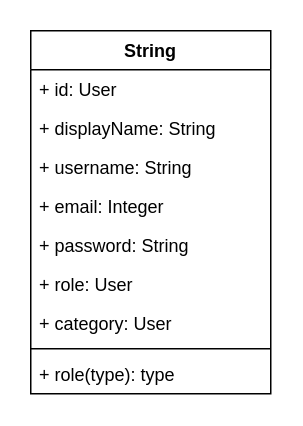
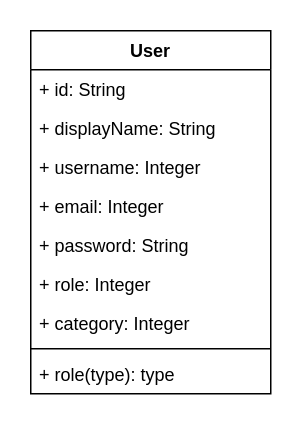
(150, 51) -> (150, 51)
(80, 90) -> (88, 90)
(120, 168) -> (128, 168)
(90, 285) -> (105, 285)
(113, 324) -> (128, 324)
